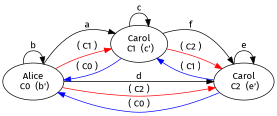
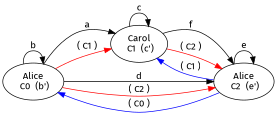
(98, 72) -> none
(244, 82) -> (244, 82)
